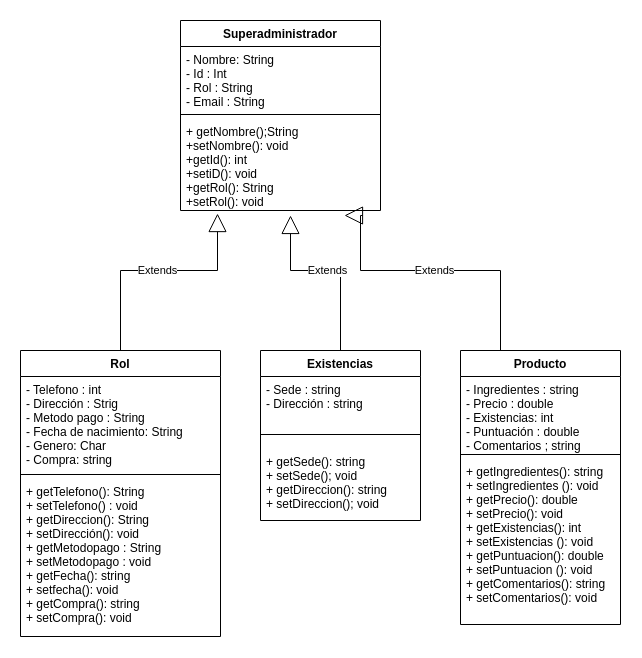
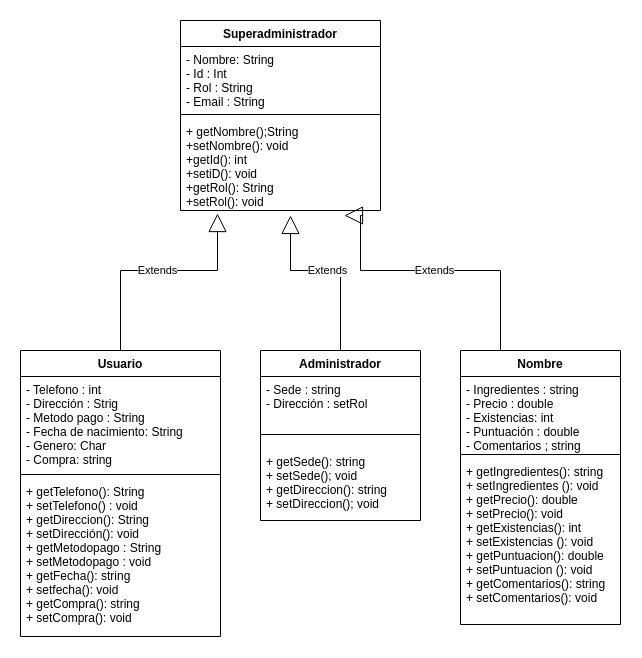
(120, 364) -> (120, 364)
(340, 364) -> (340, 364)
(540, 364) -> (540, 364)
(309, 390) -> (309, 390)
